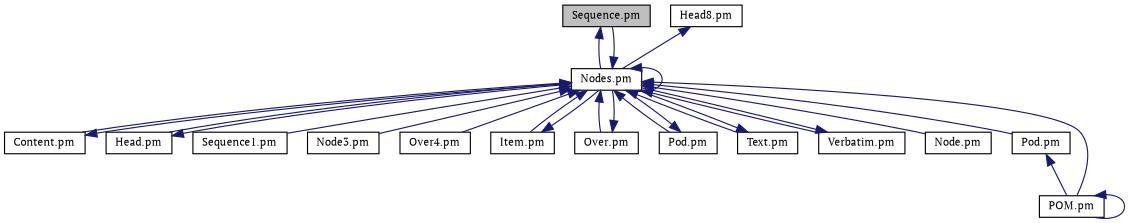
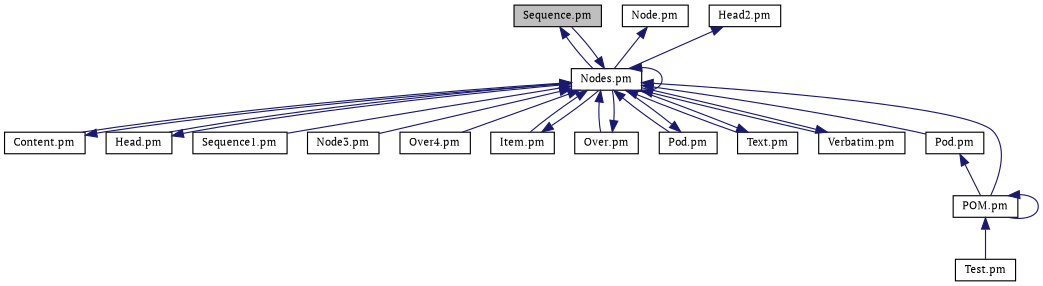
(706, 16) -> (745, 16)
(790, 109) -> (627, 52)
none -> (986, 270)
